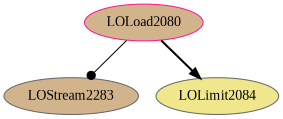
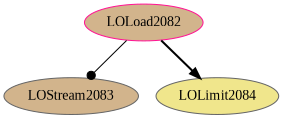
(144, 22) -> (144, 22)
(71, 96) -> (71, 96)
